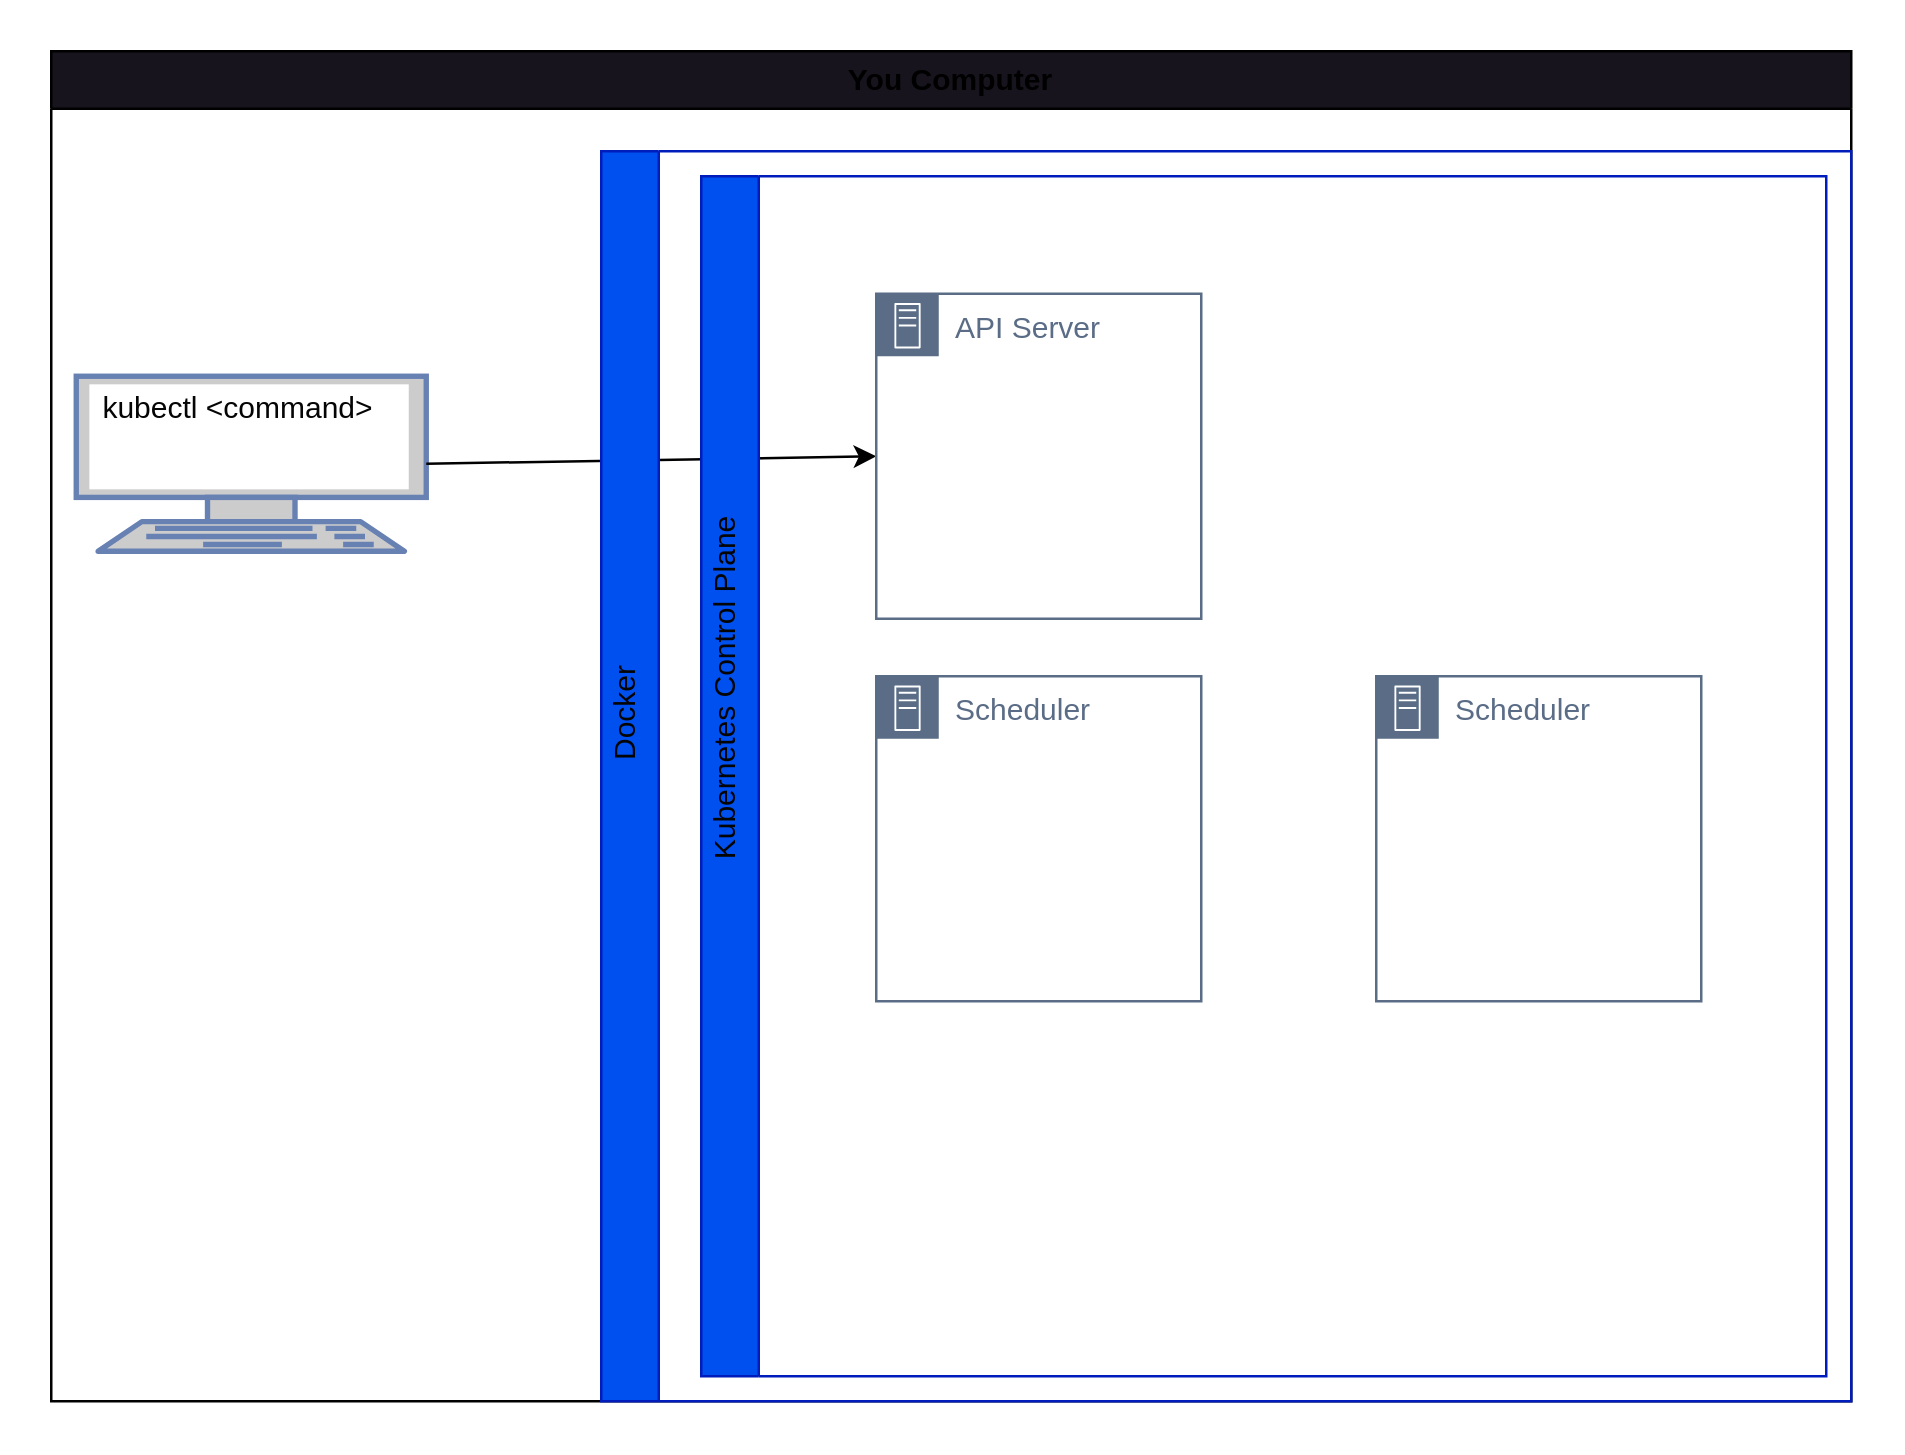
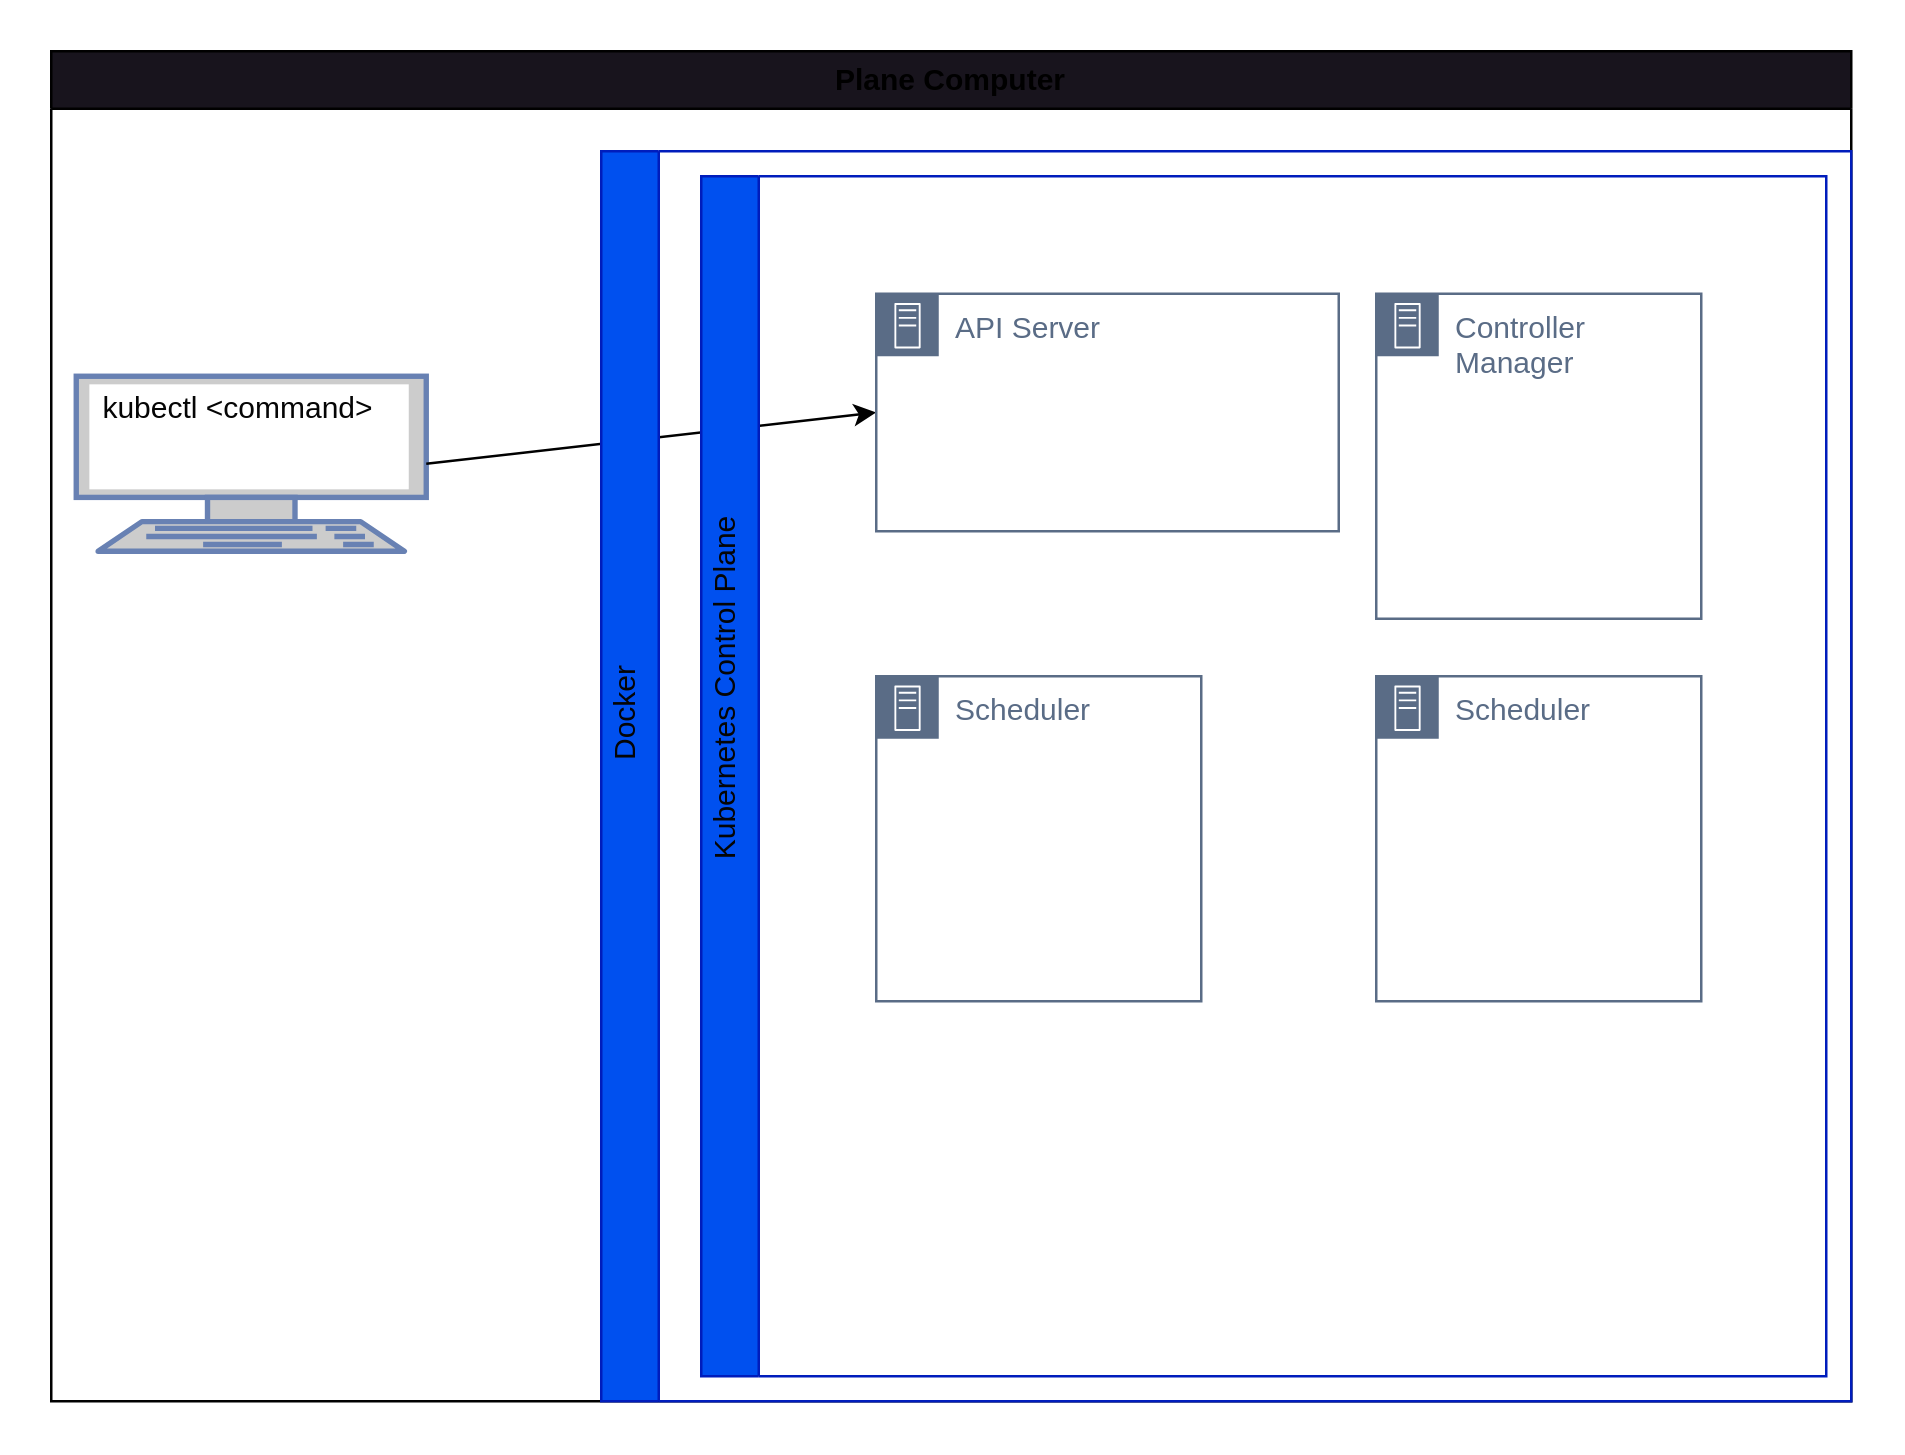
(951, 81) -> (951, 81)
(1039, 456) -> (1108, 413)
none -> (1539, 456)
